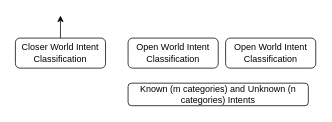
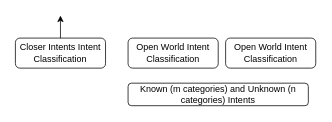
(60, 53) -> (60, 53)
